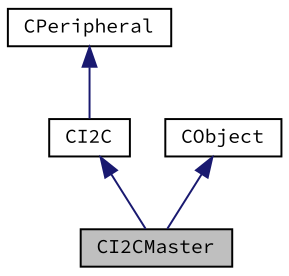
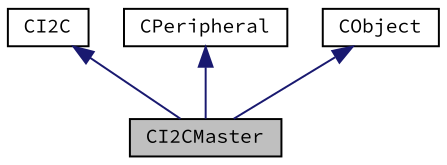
(90, 93) -> (206, 93)
